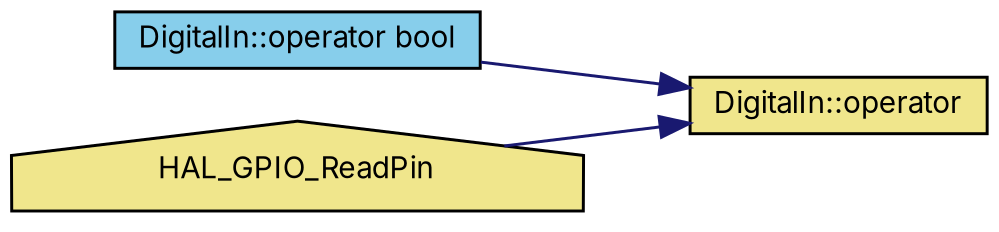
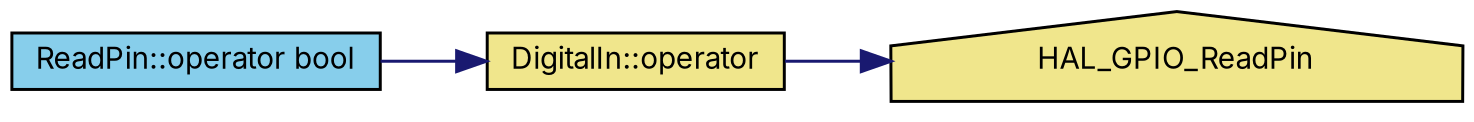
(298, 40) -> (196, 61)
(582, 136) -> (823, 61)
